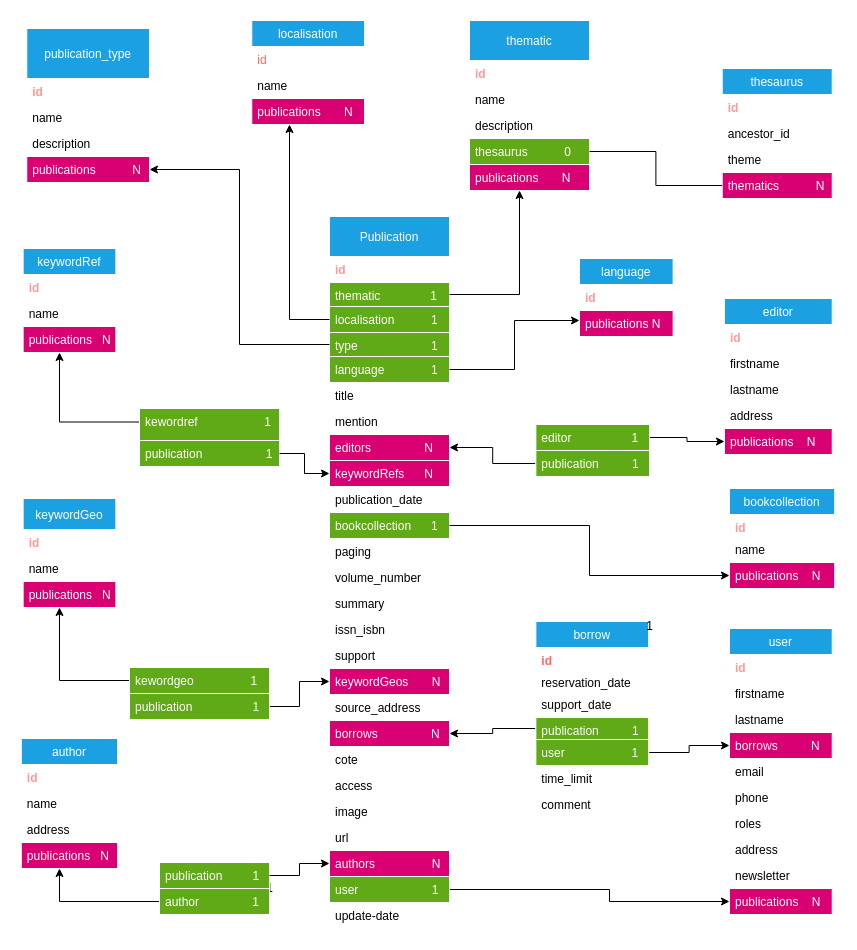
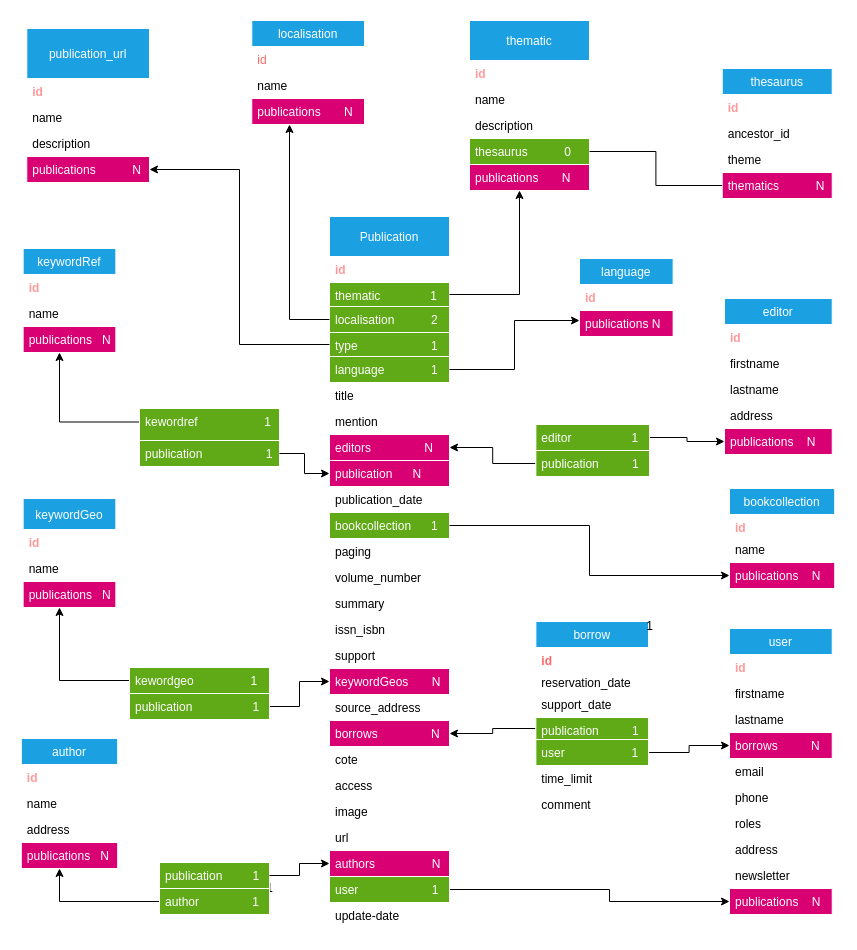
(88, 54) -> (88, 54)
(402, 320) -> (402, 320)
(391, 474) -> (386, 474)
